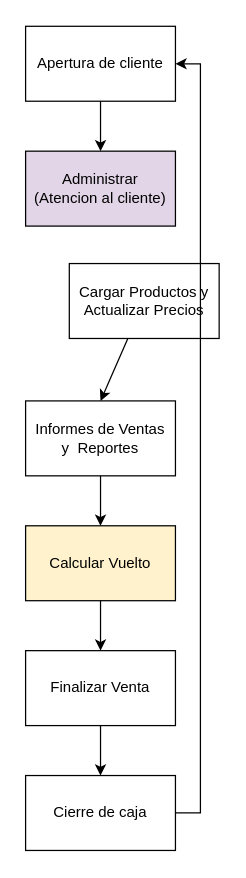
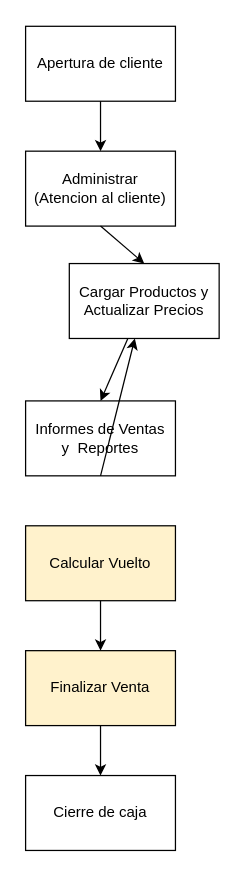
(101, 188) -> (101, 188)
none -> (119, 241)
(201, 442) -> none
(101, 497) -> (117, 411)
(101, 688) -> (101, 688)
